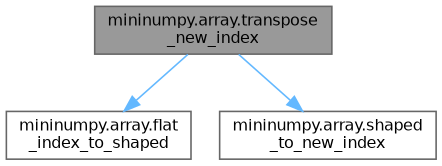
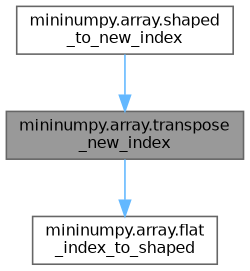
(264, 77) -> (125, 75)
